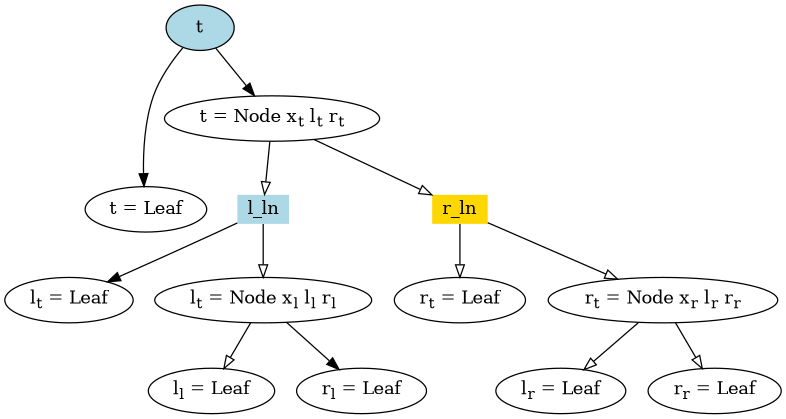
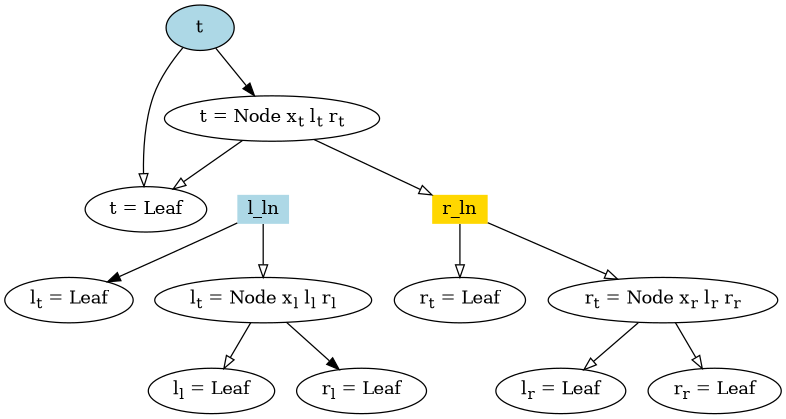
(150, 106) -> (150, 106)
(268, 162) -> (213, 161)
